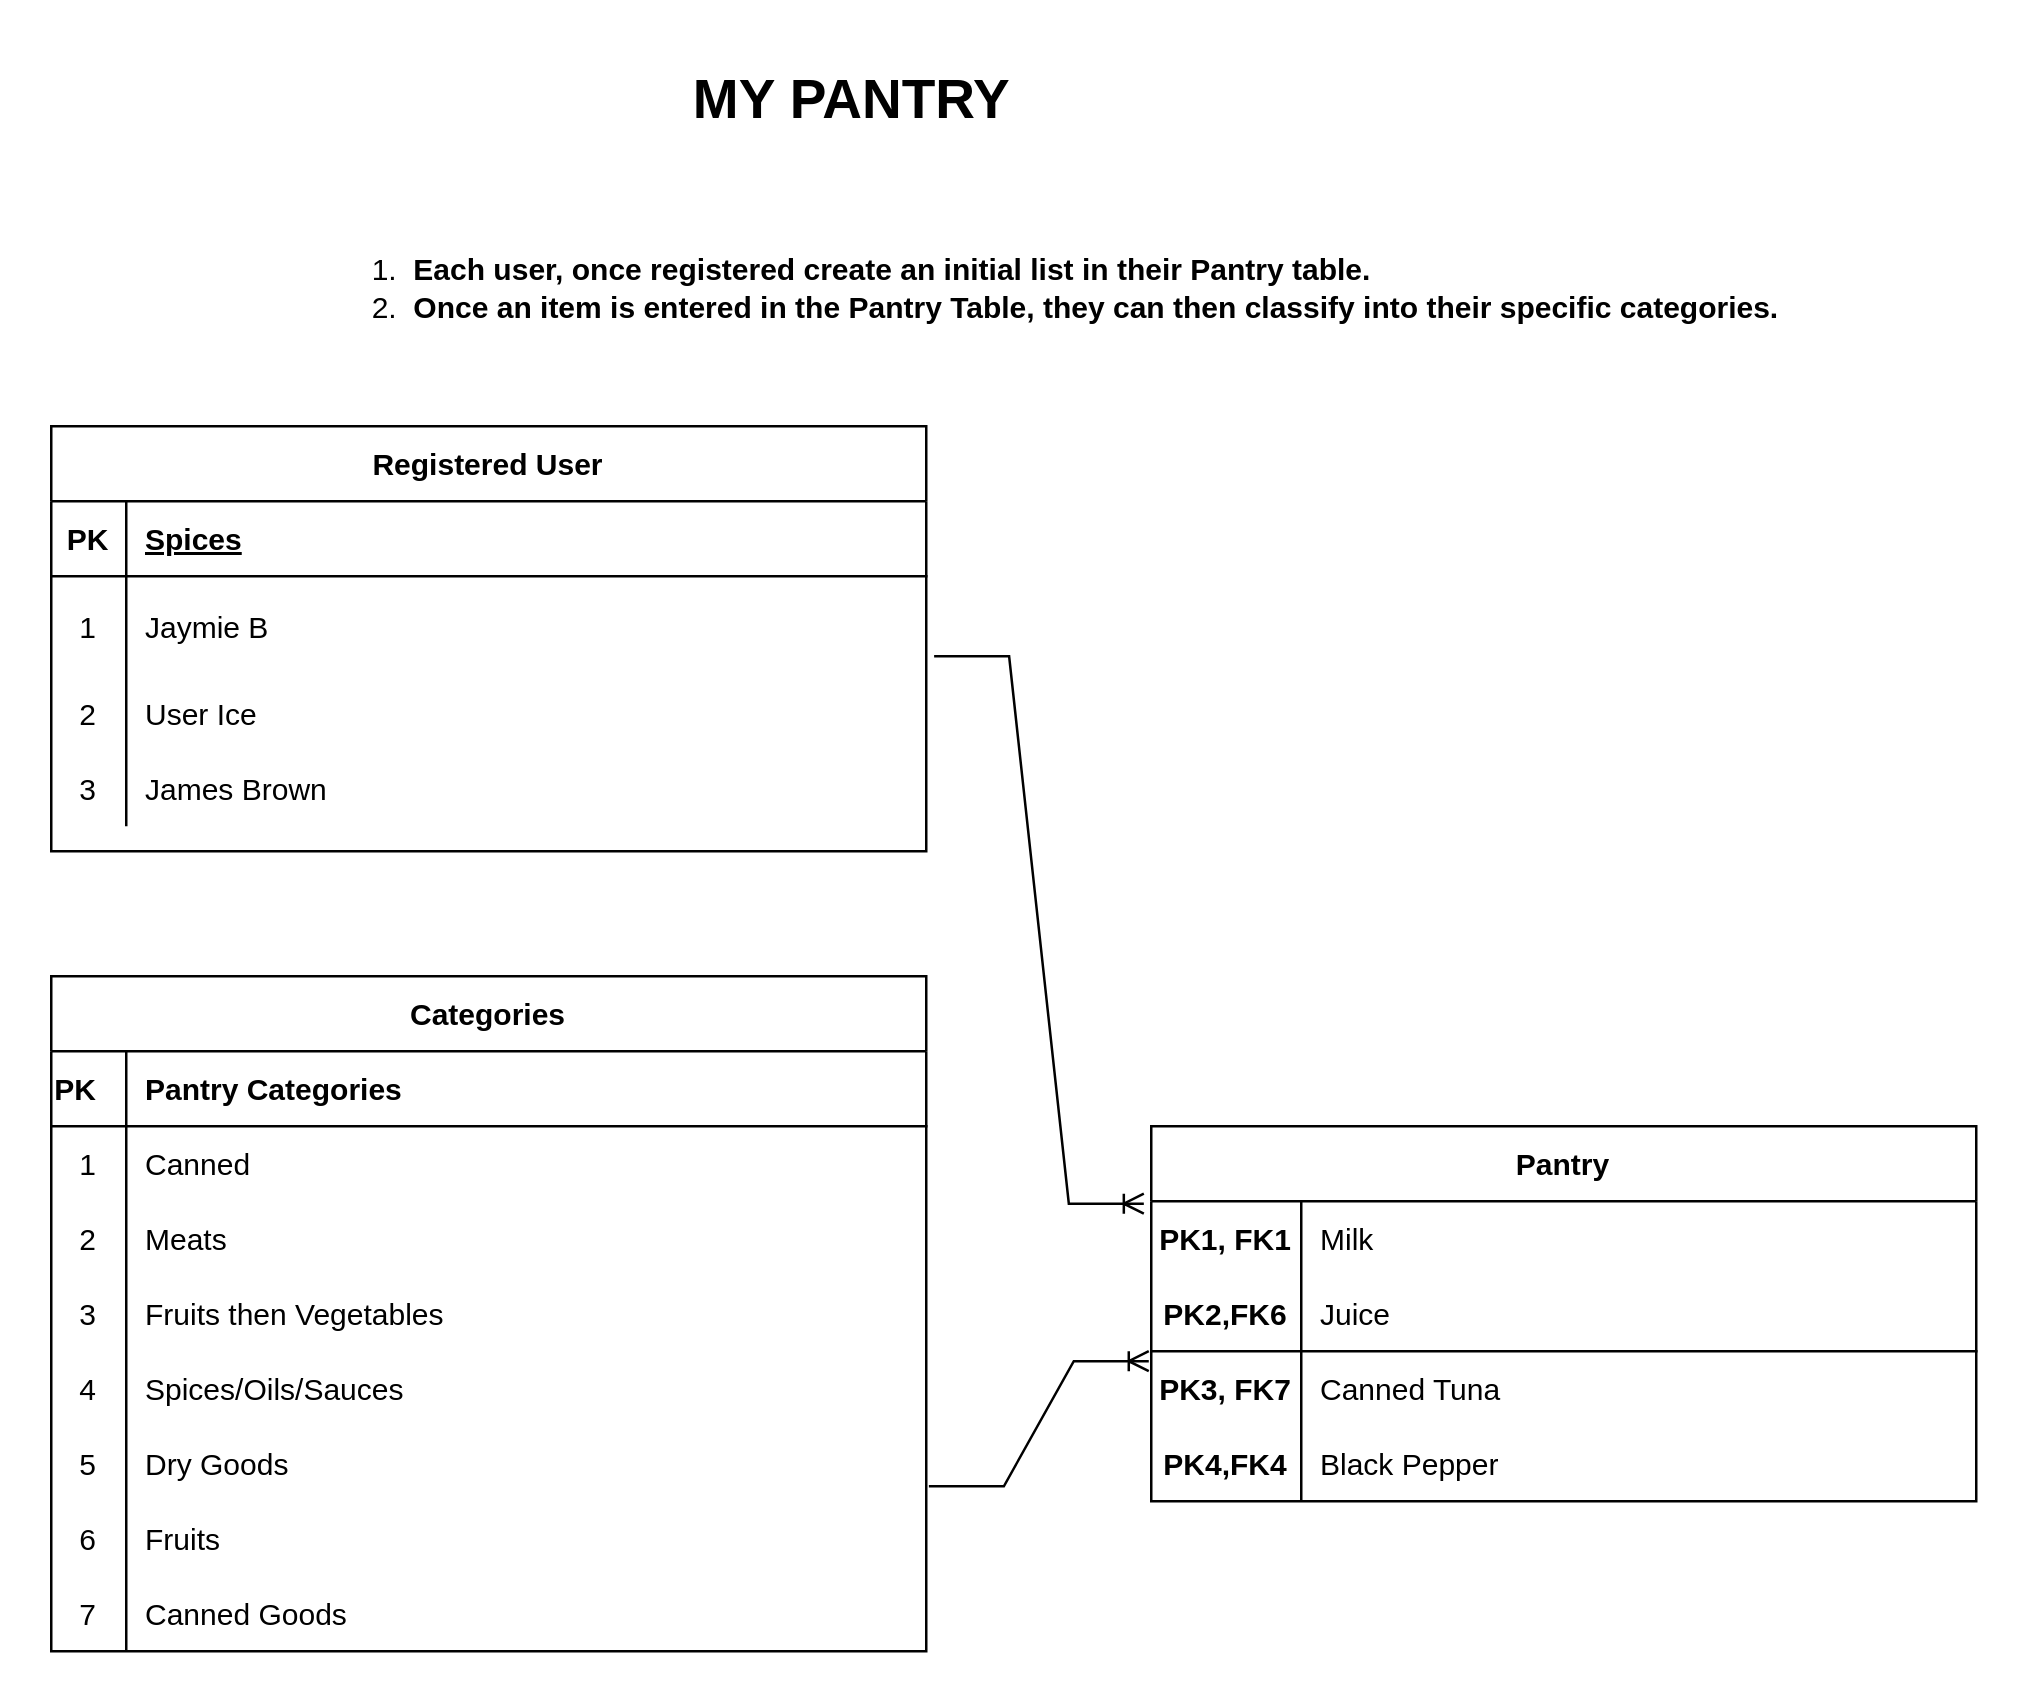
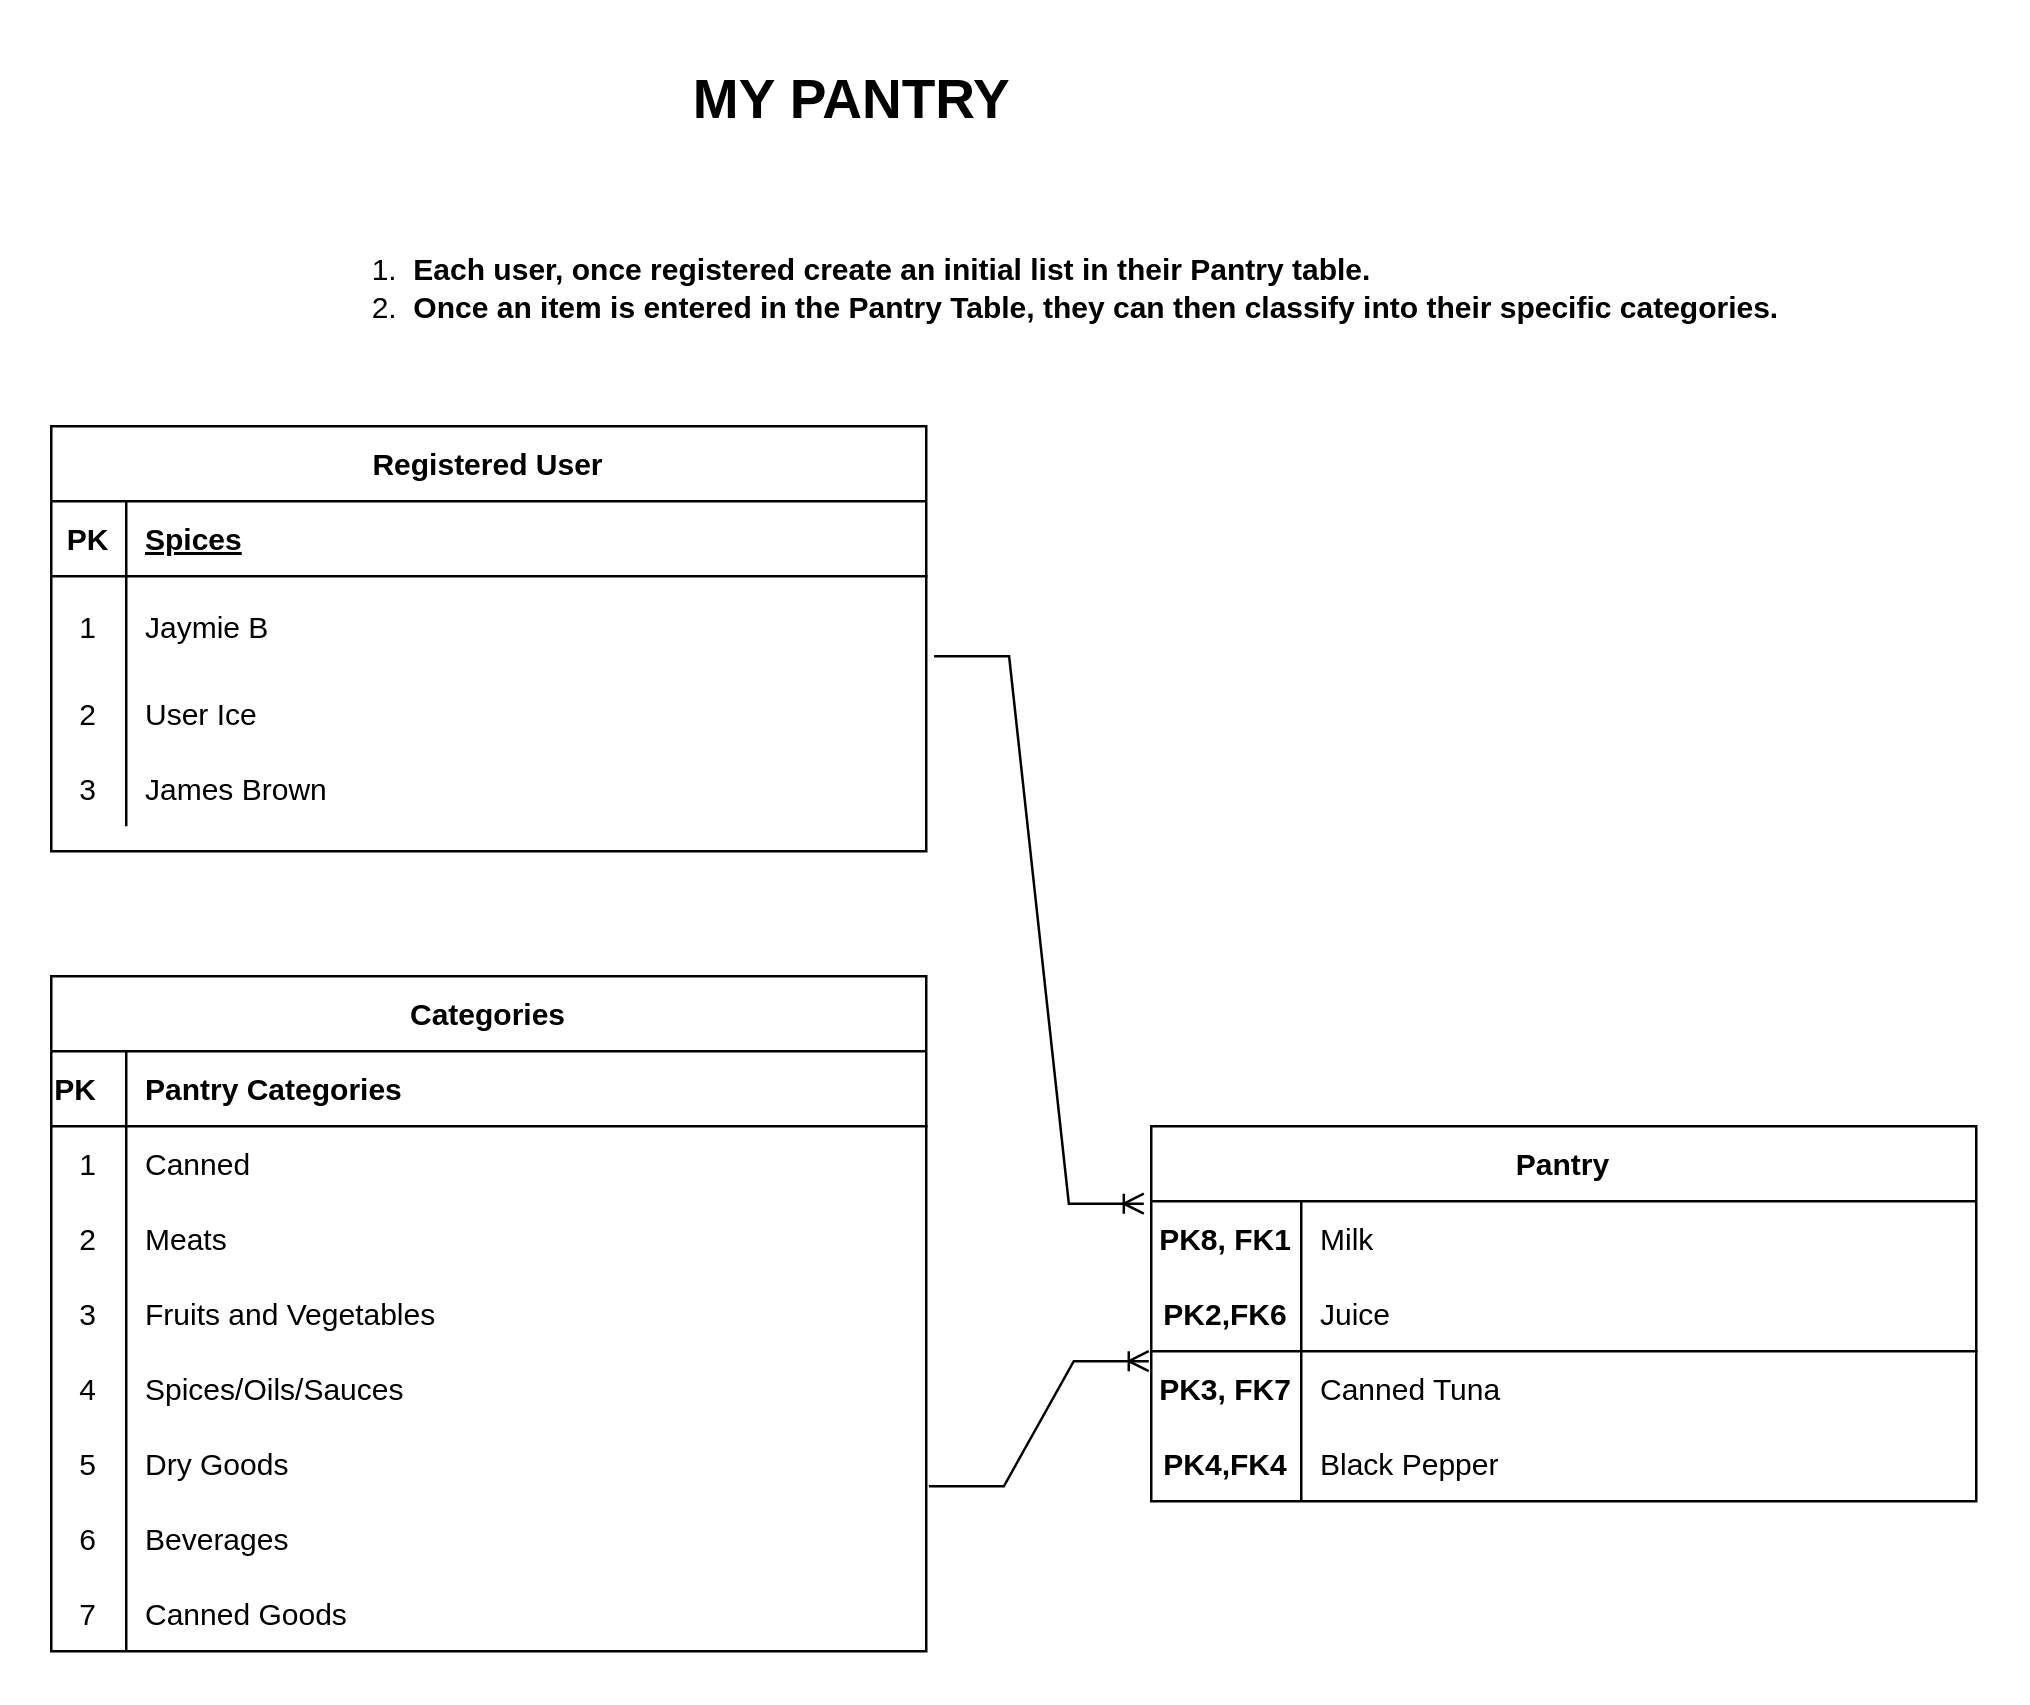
(1225, 1240) -> (1225, 1240)
(314, 1315) -> (306, 1315)
(192, 1540) -> (221, 1540)
